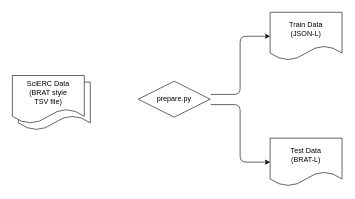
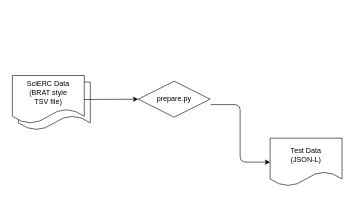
(306, 36) -> none
(227, 95) -> none
none -> (99, 100)
(306, 155) -> (306, 155)
